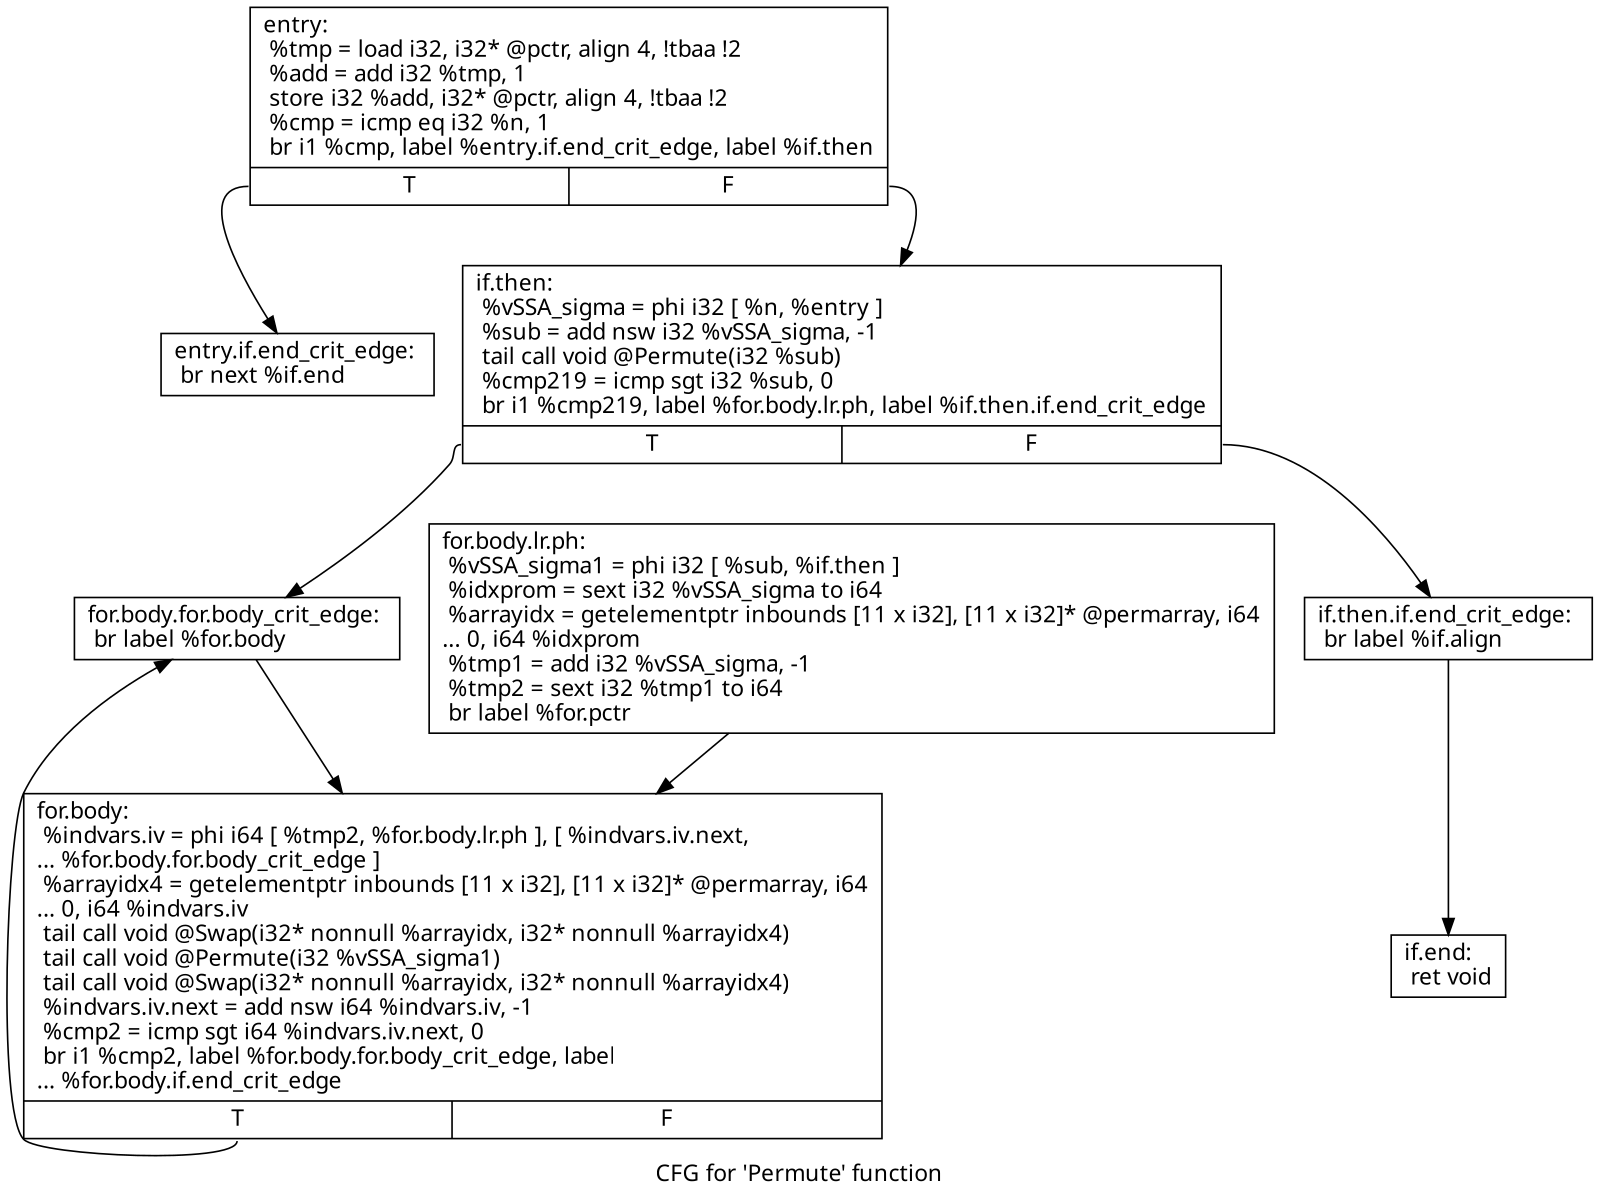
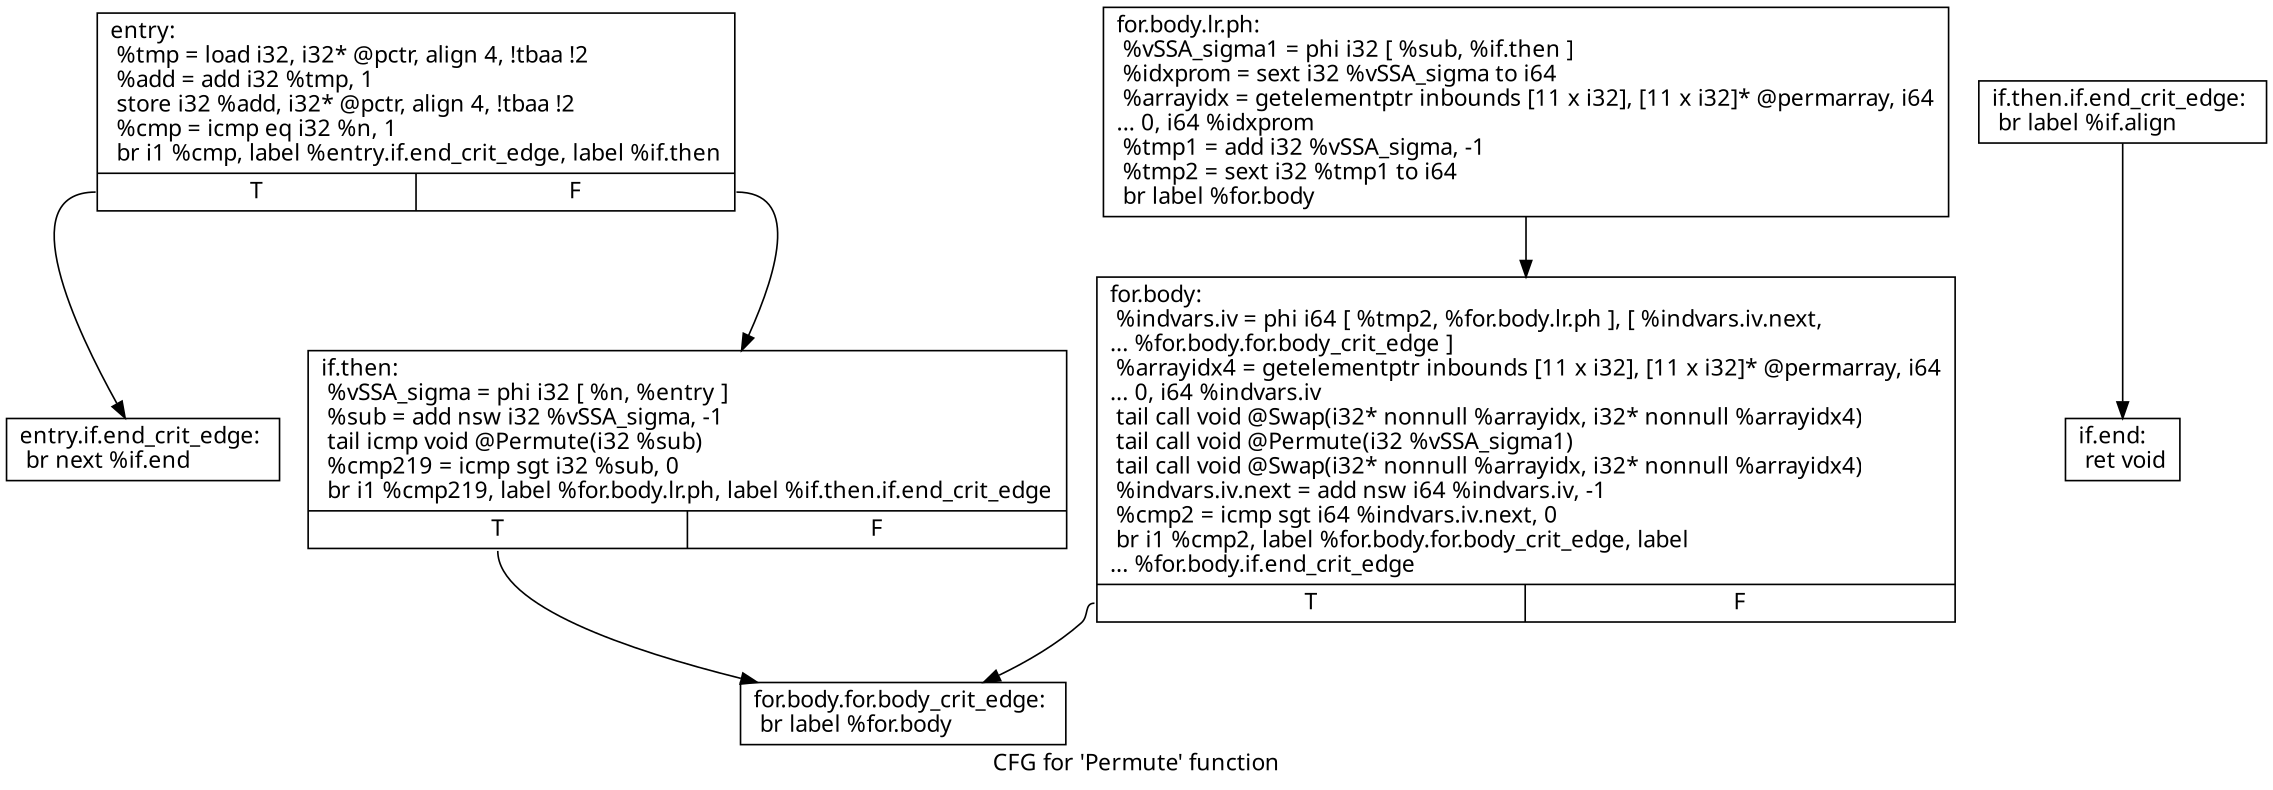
(659, 357) -> (512, 442)
(1337, 491) -> none
(537, 714) -> (1216, 197)
(295, 720) -> none
